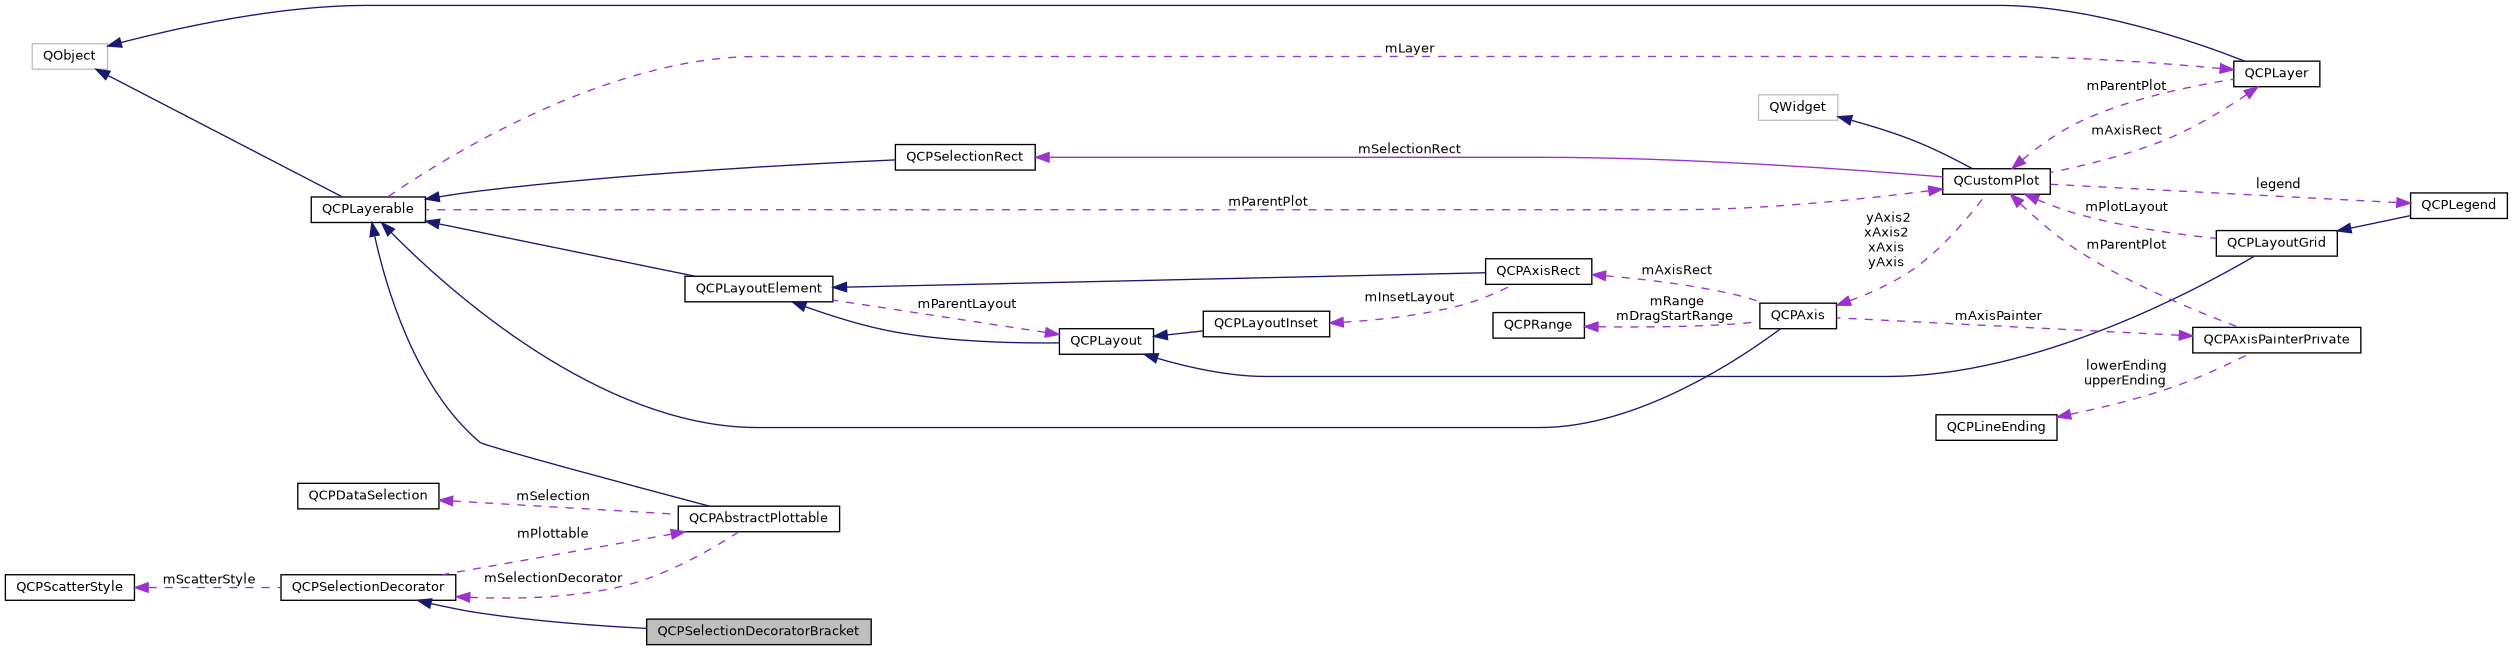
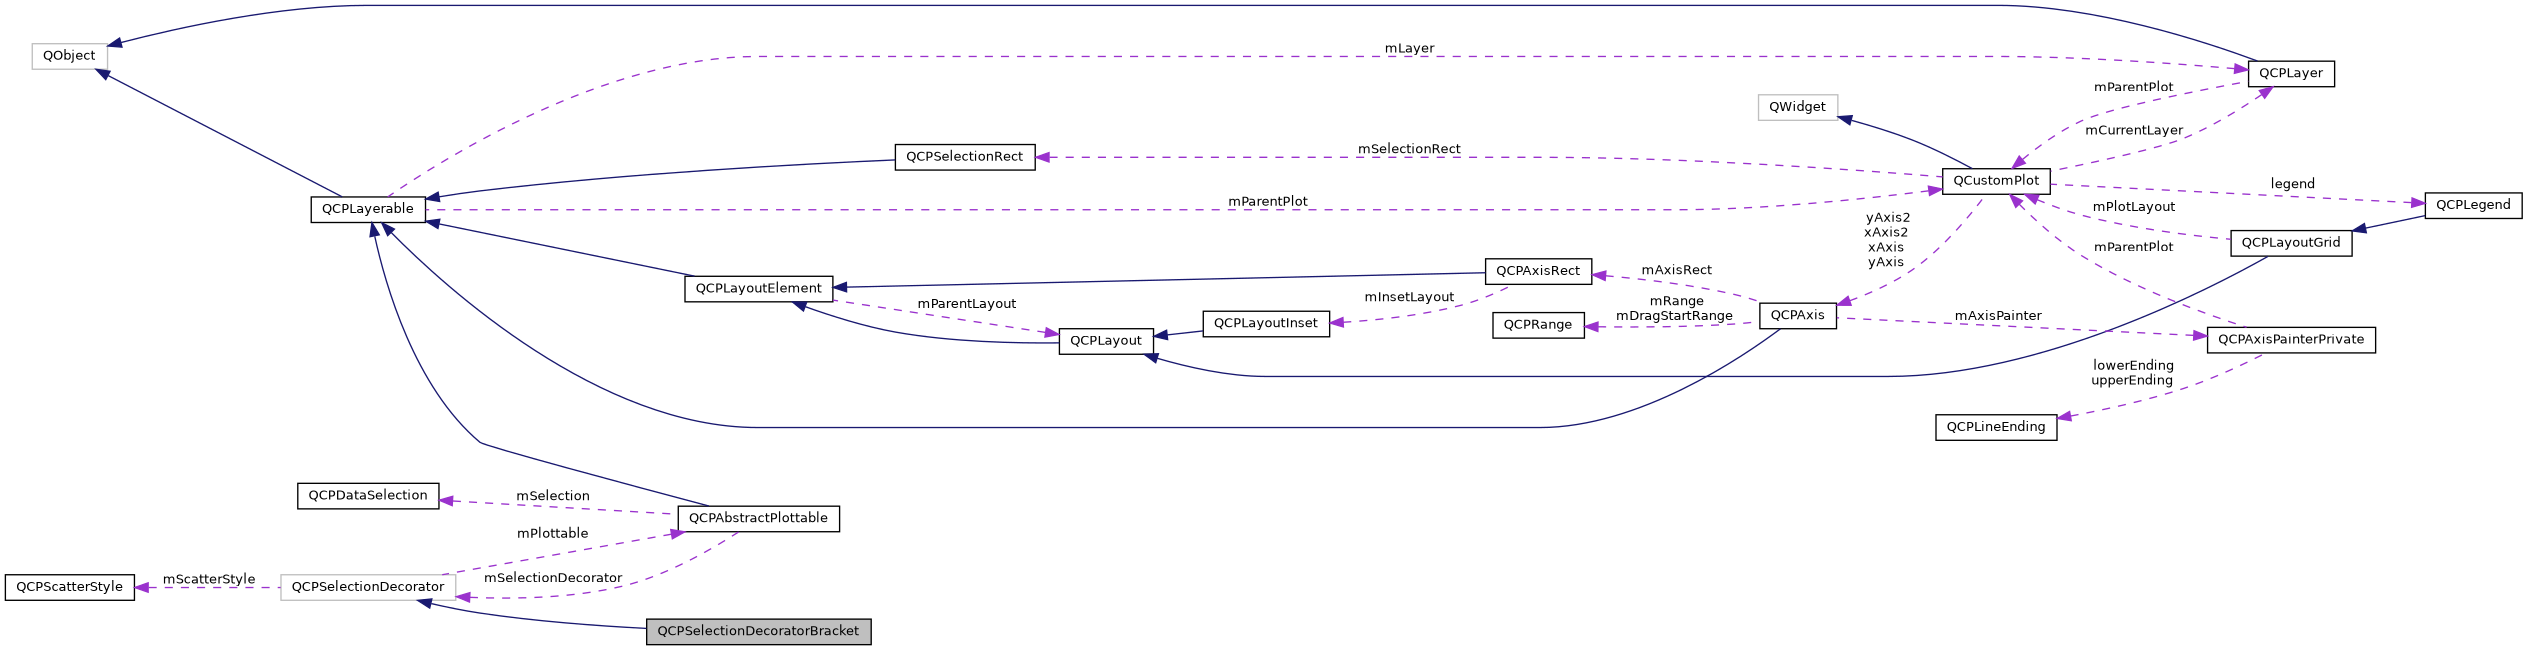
(2125, 131) -> (2132, 131)
(1496, 157) -> (1496, 157)
(368, 588) -> (368, 588)
